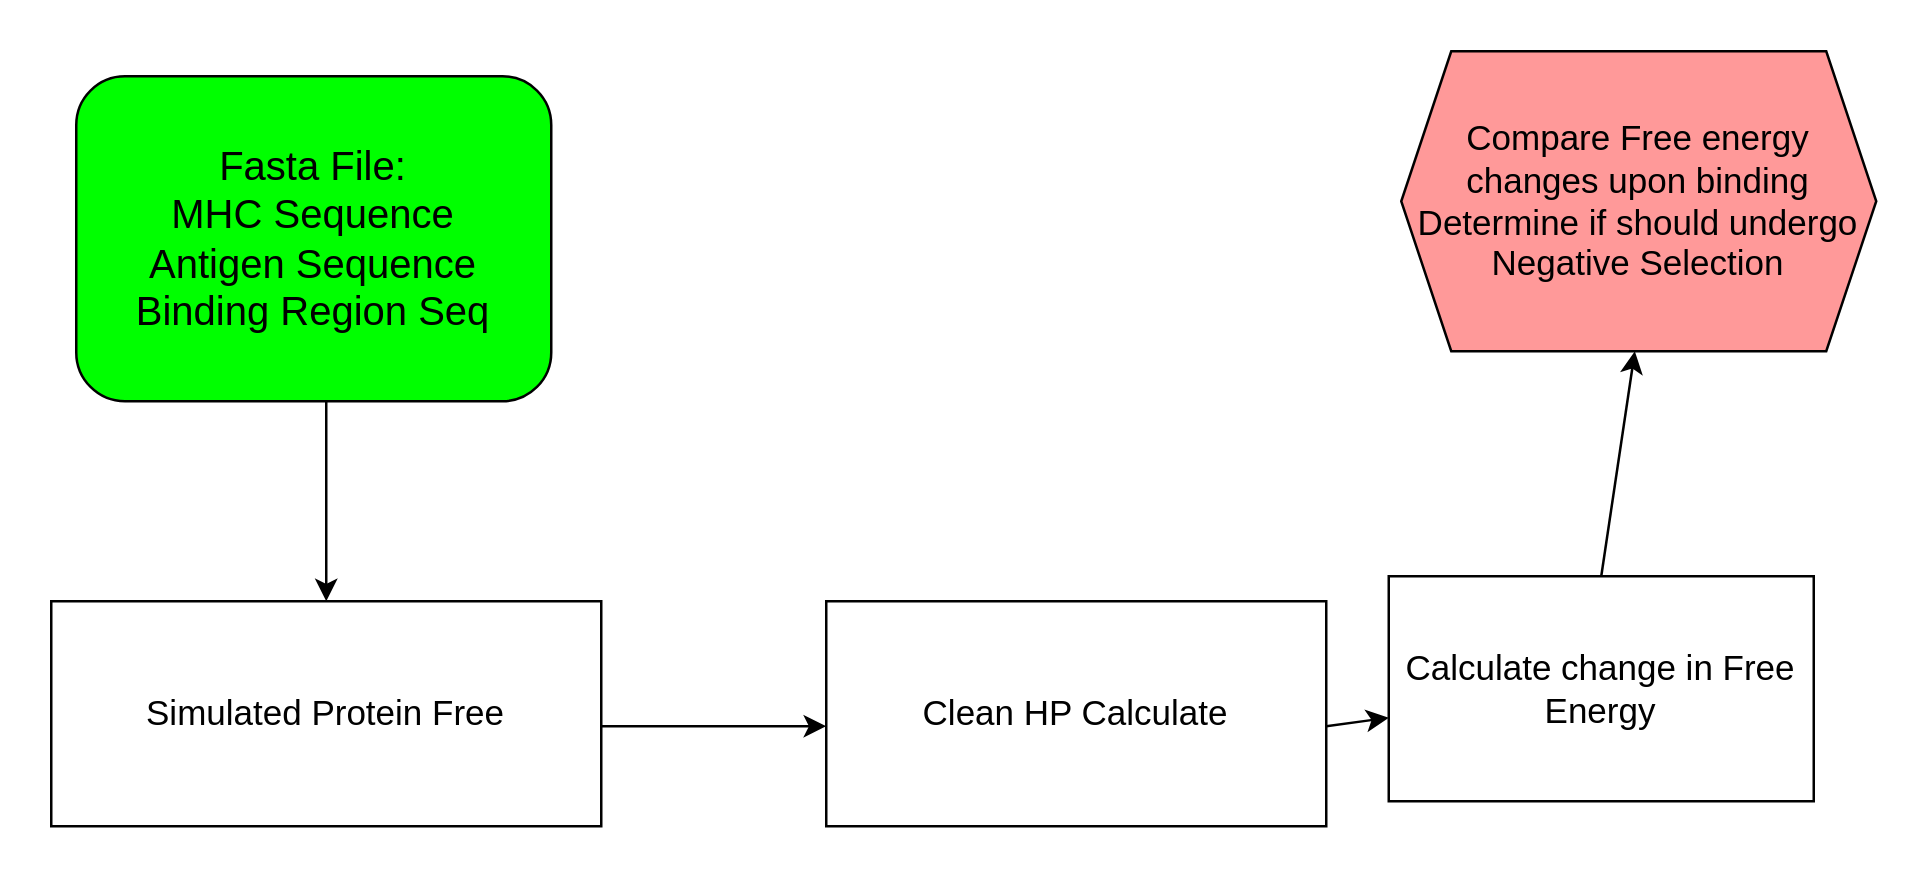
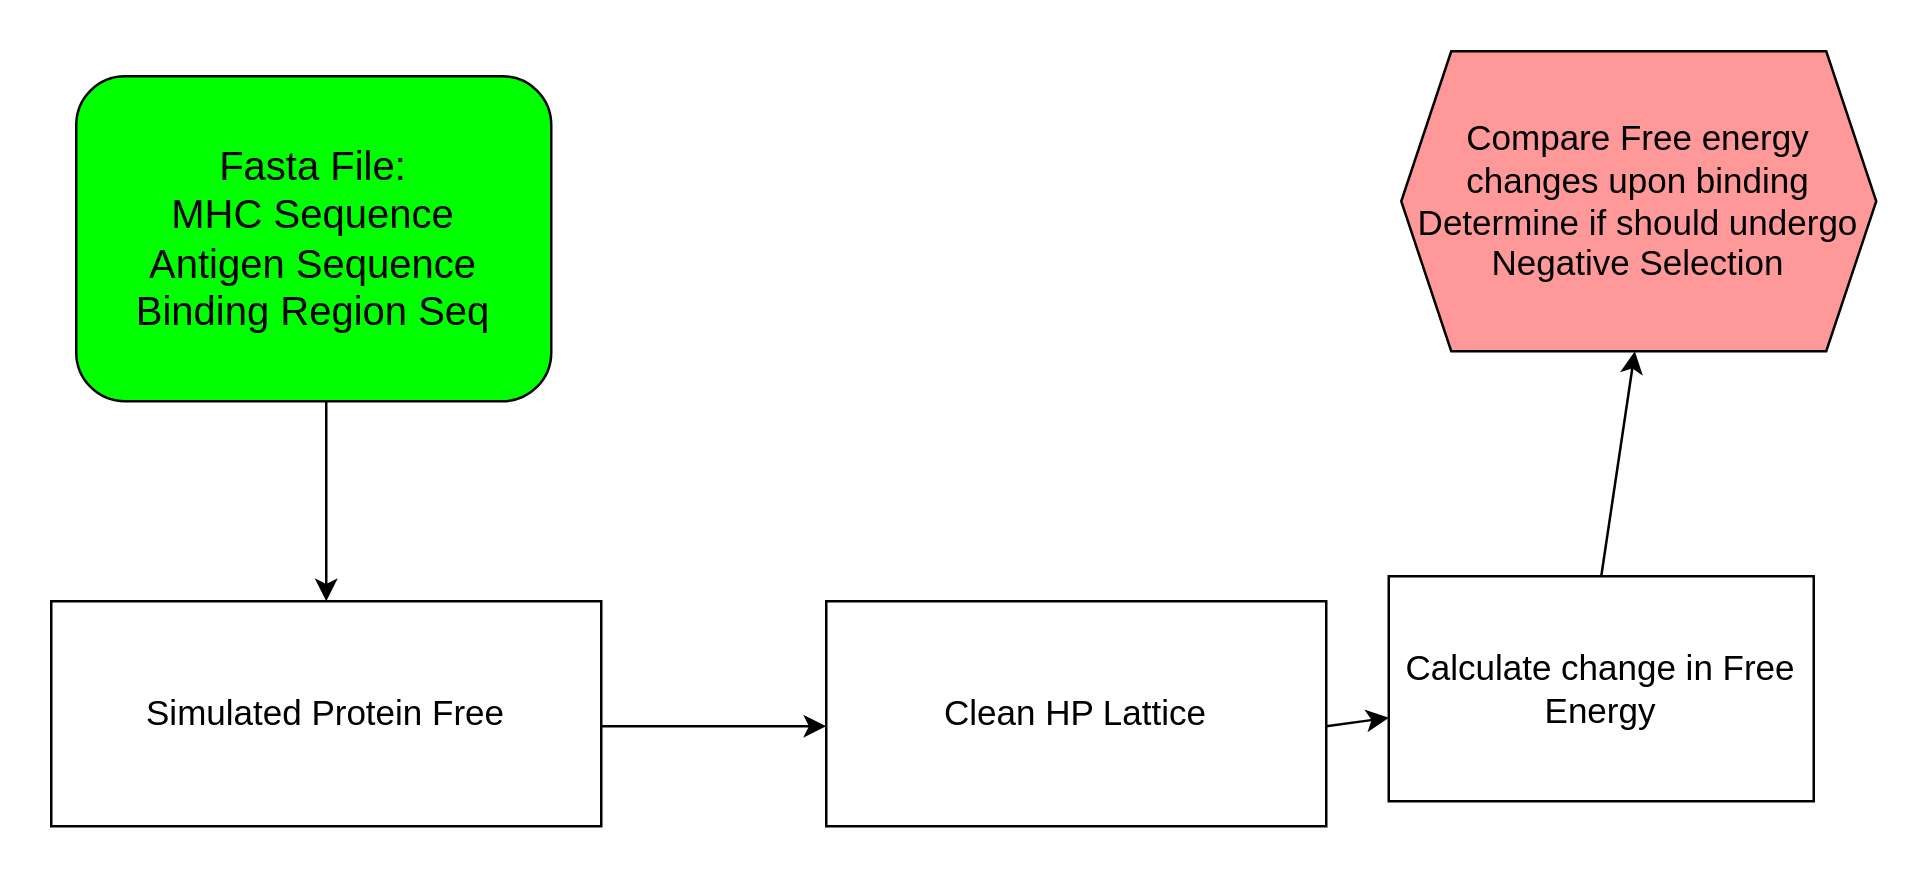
(1076, 714) -> (1076, 714)
